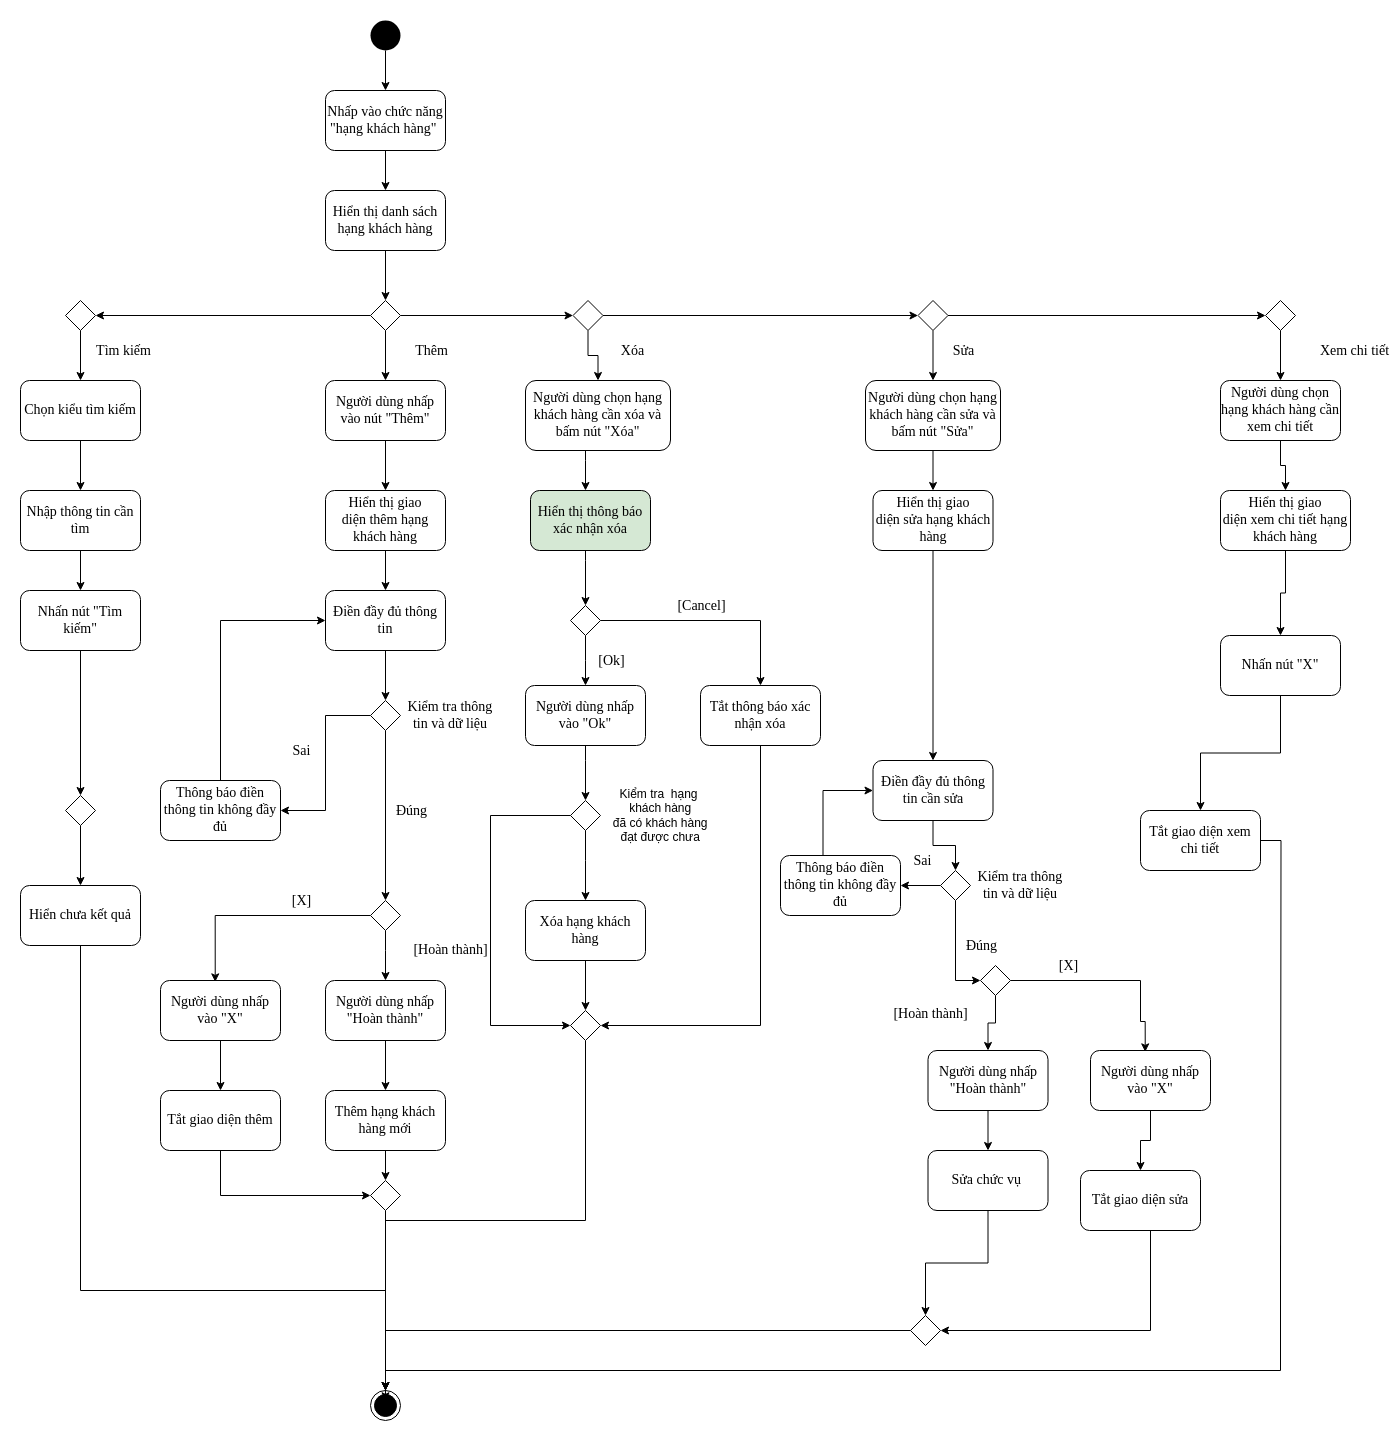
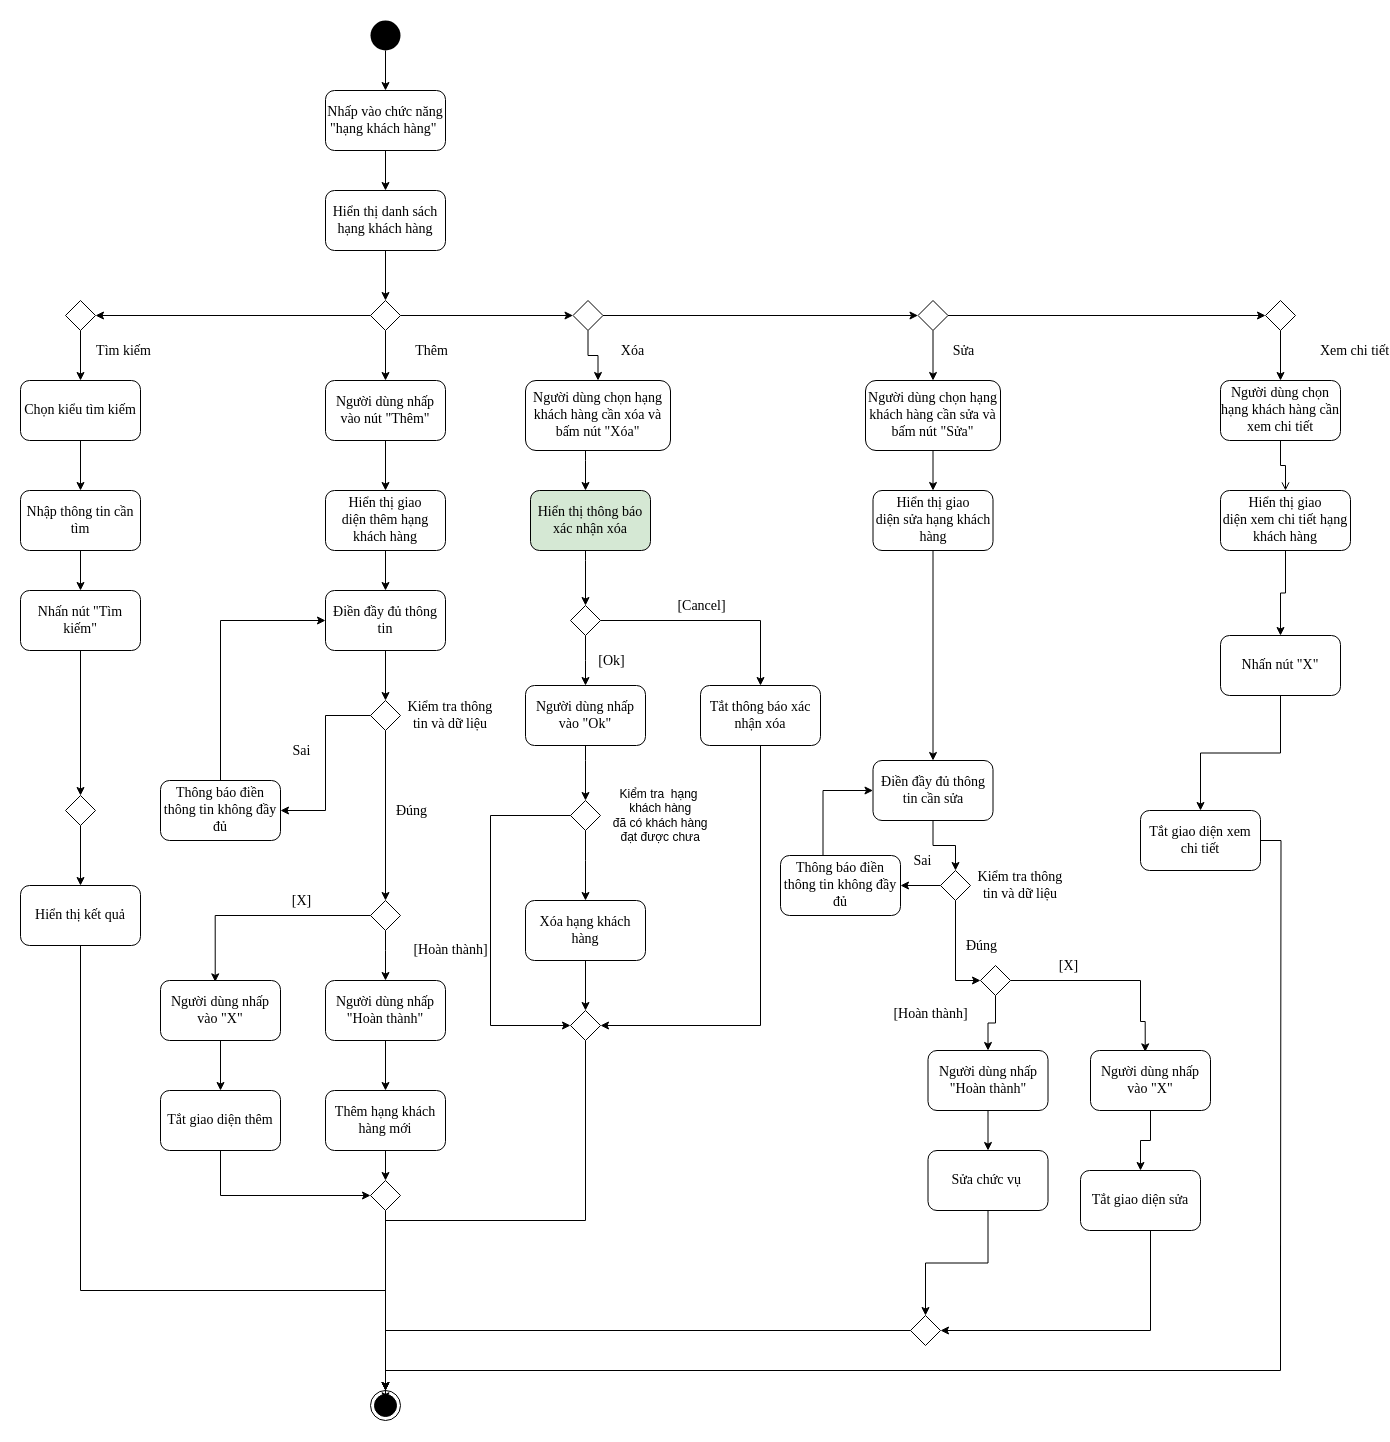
(1286, 482) -> (1286, 483)
(81, 916) -> (81, 916)
